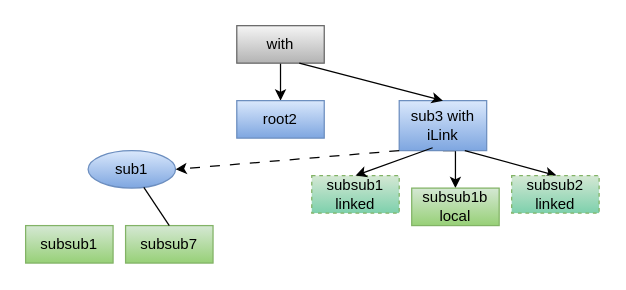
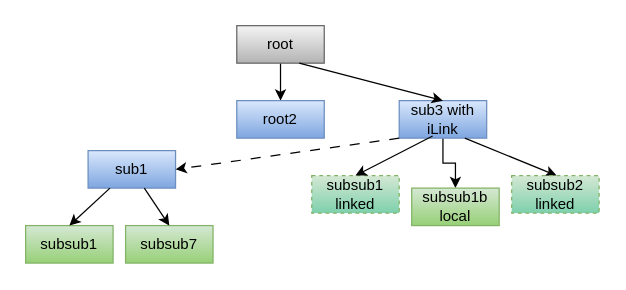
(281, 44) -> (281, 44)
(443, 126) -> (443, 119)
(132, 169) -> (132, 169)
none -> (93, 204)
(165, 220) -> (164, 217)
